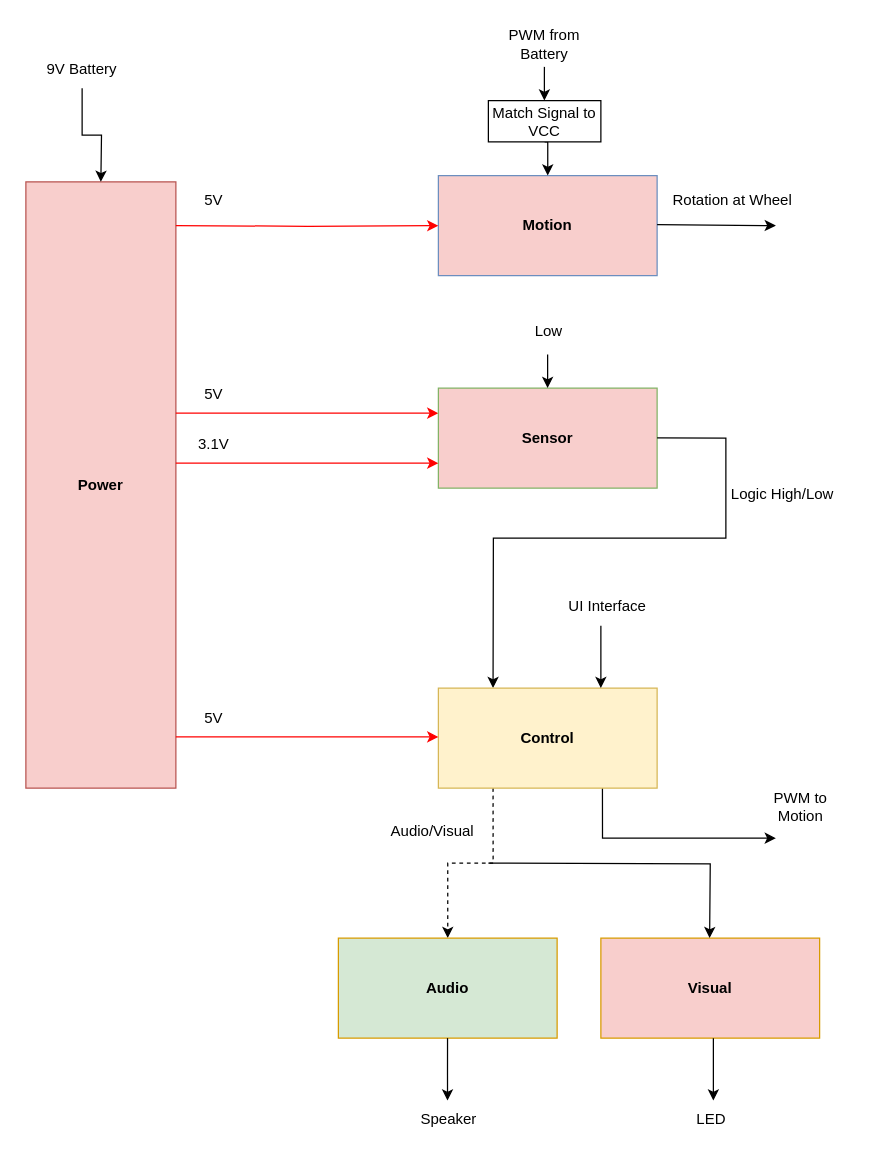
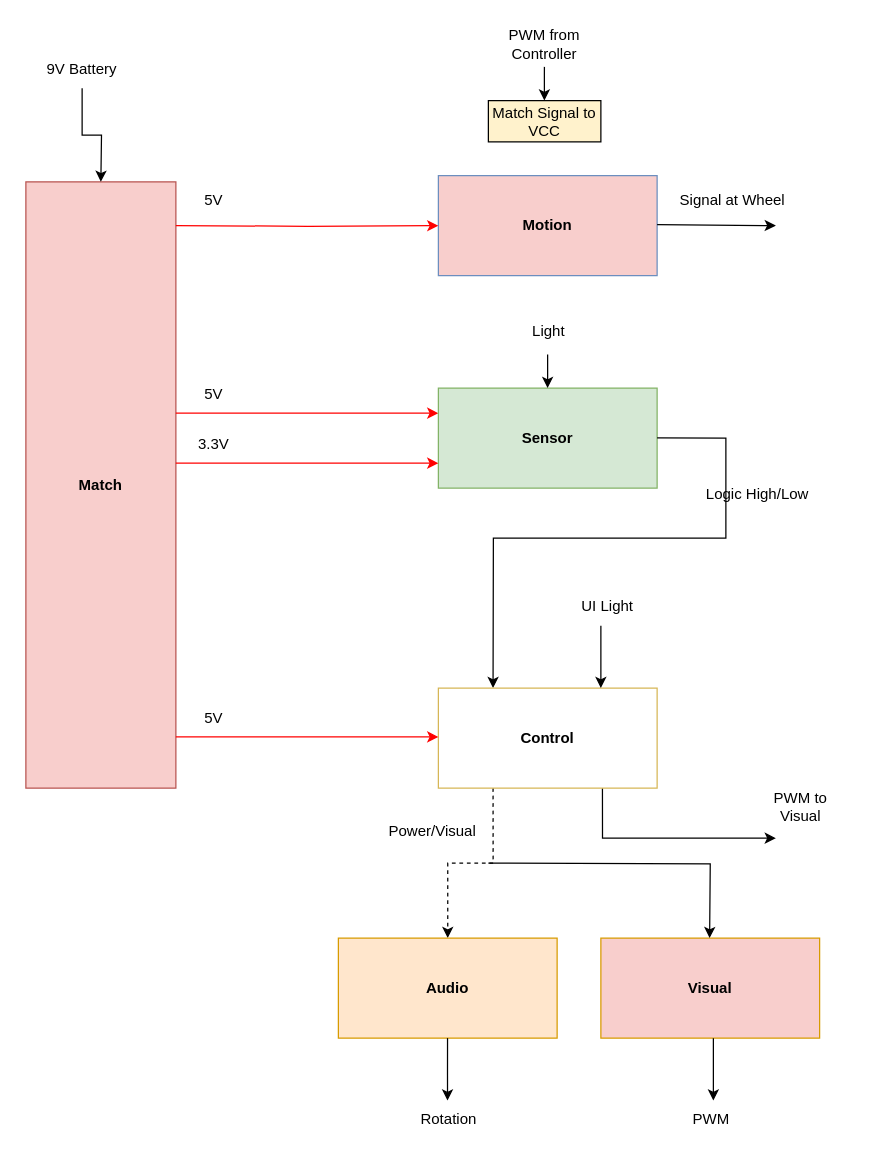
(544, 44) -> (544, 44)
(544, 121) -> (544, 121)
(548, 153) -> none
(733, 201) -> (733, 201)
(549, 332) -> (549, 332)
(548, 438) -> (548, 438)
(214, 444) -> (214, 444)
(101, 486) -> (101, 486)
(782, 494) -> (757, 494)
(608, 607) -> (608, 607)
(548, 738) -> (548, 738)
(801, 807) -> (801, 807)
(433, 832) -> (433, 832)
(448, 988) -> (448, 988)
(449, 1119) -> (449, 1119)
(711, 1119) -> (711, 1119)
